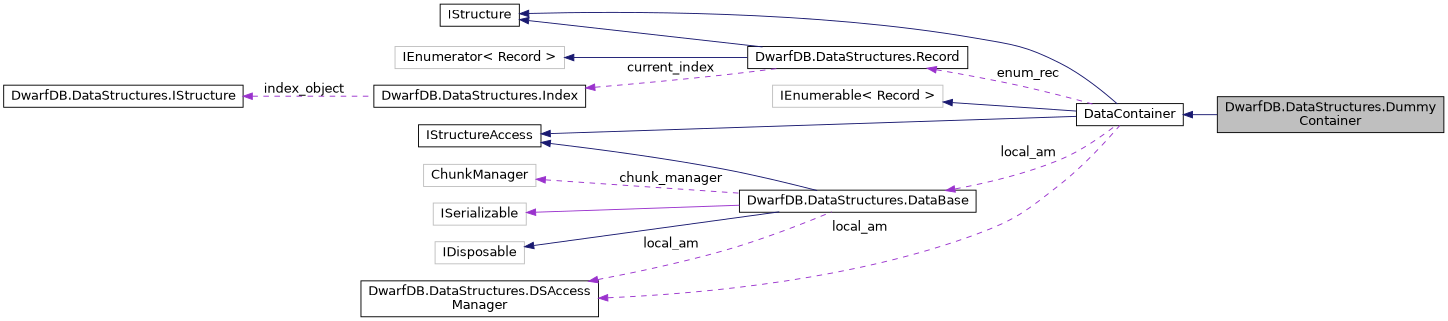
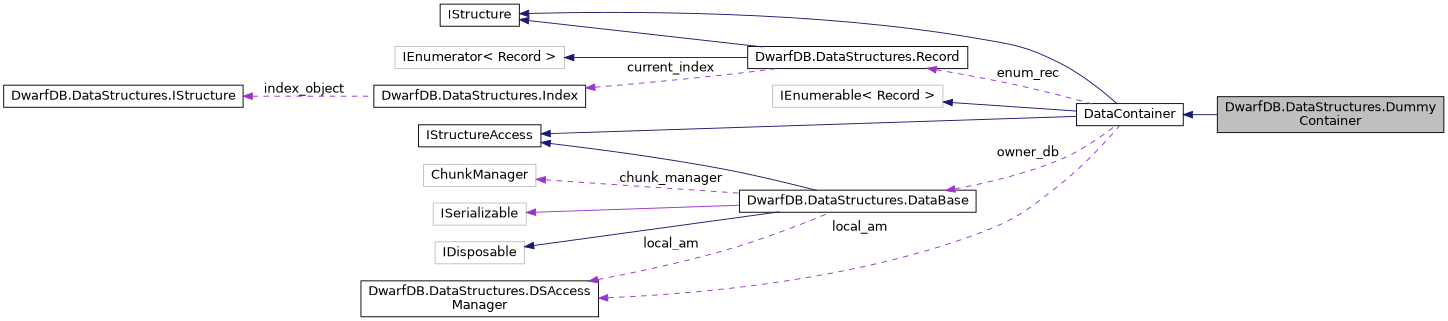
(1026, 153) -> (1026, 153)
